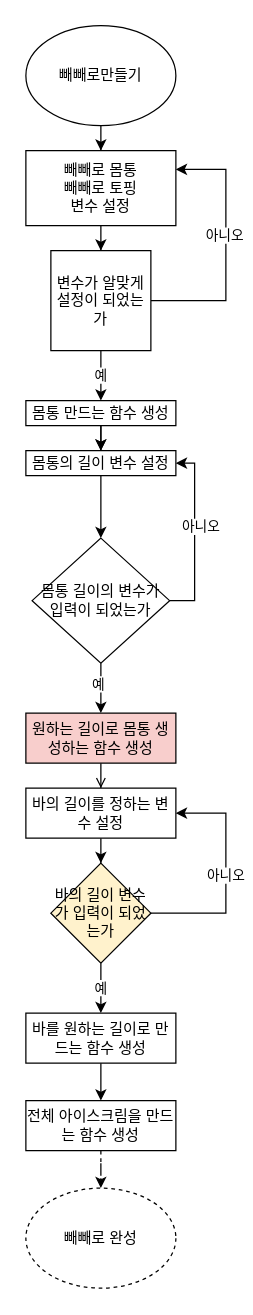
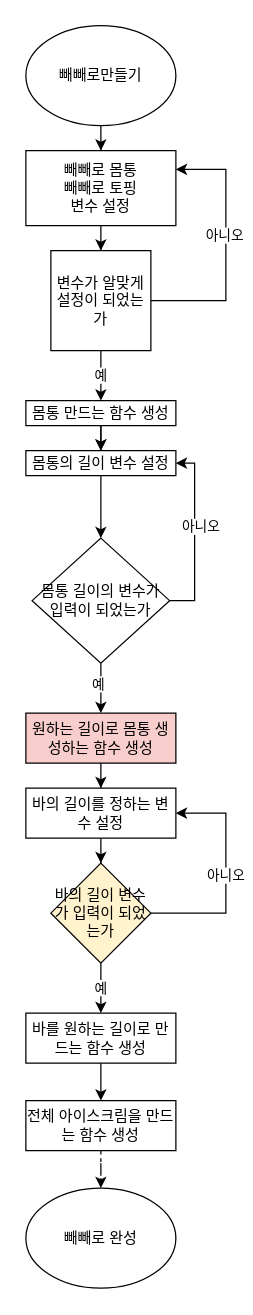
(101, 780) -> (101, 778)
(101, 1238) -> (101, 1238)
